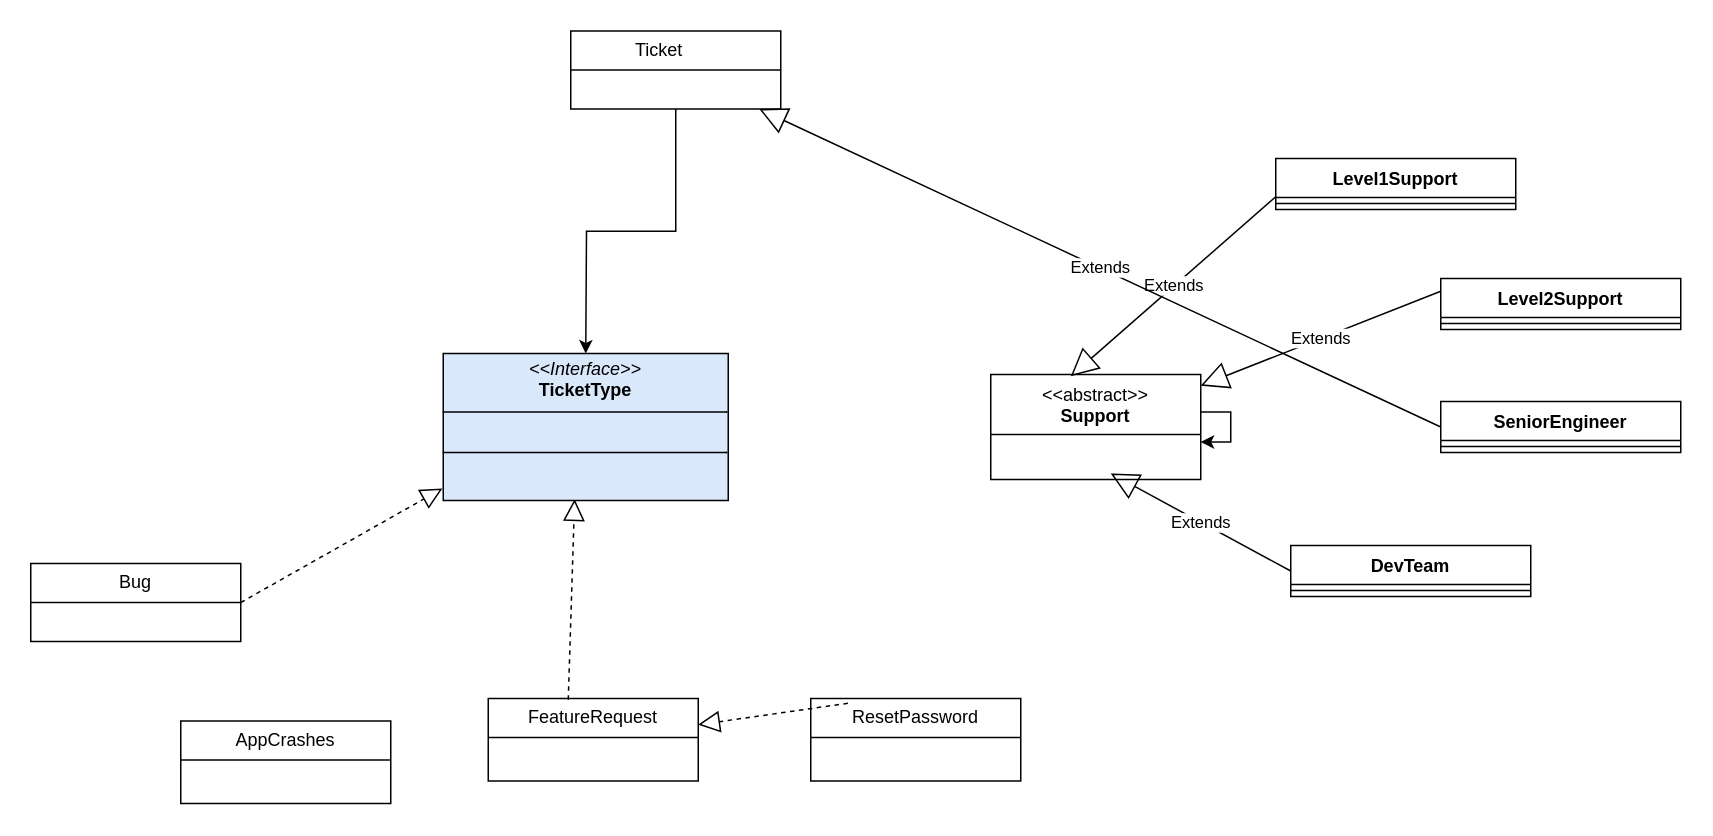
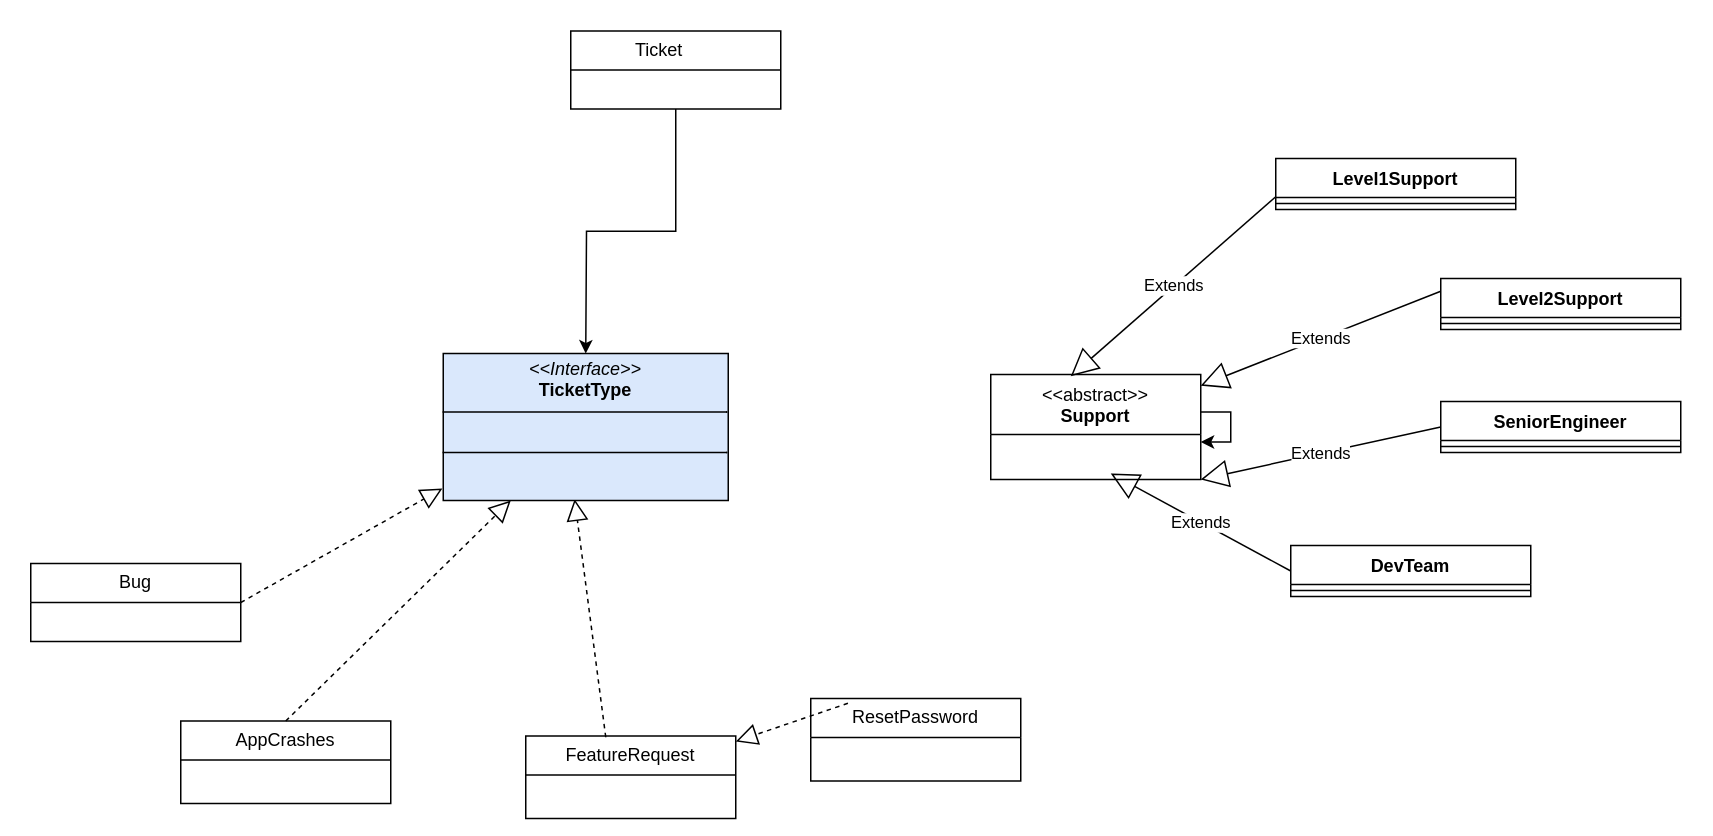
(1112, 273) -> (1334, 450)
none -> (392, 617)
(593, 740) -> (631, 777)
